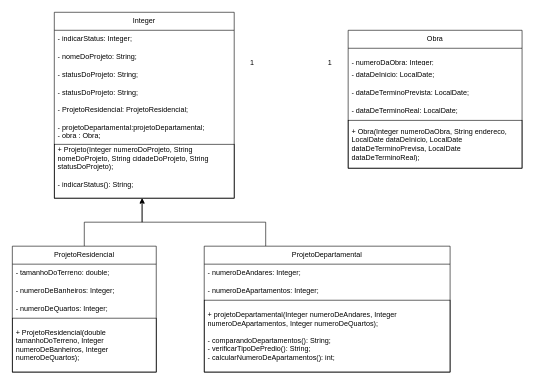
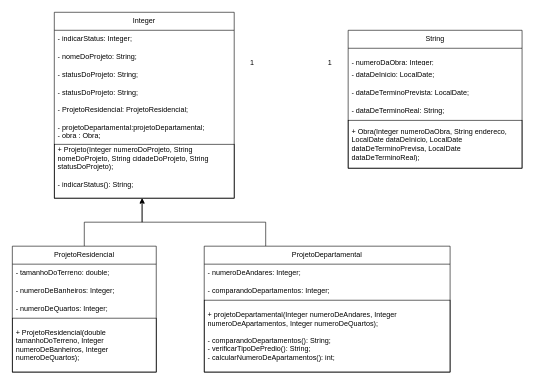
(435, 39) -> (435, 39)
(408, 111) -> (402, 111)
(269, 291) -> (275, 291)
